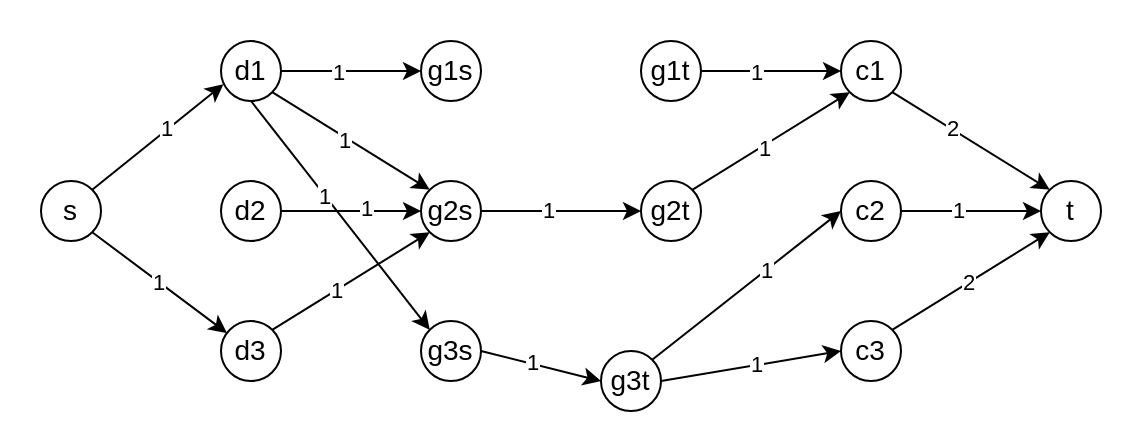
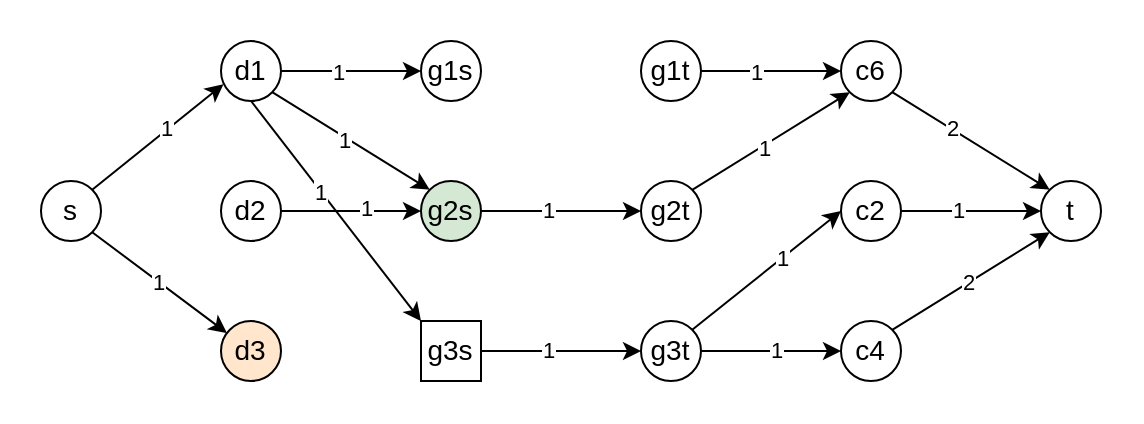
(871, 71) -> (871, 71)
(451, 211) -> (451, 211)
(323, 299) -> none
(251, 351) -> (251, 351)
(451, 351) -> (451, 351)
(871, 351) -> (871, 351)
(631, 381) -> (671, 351)
